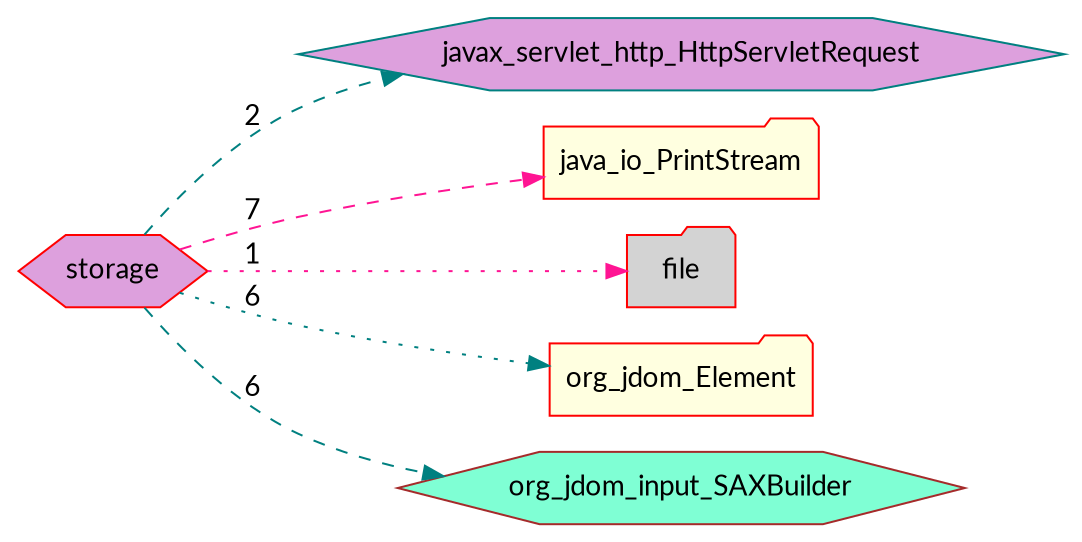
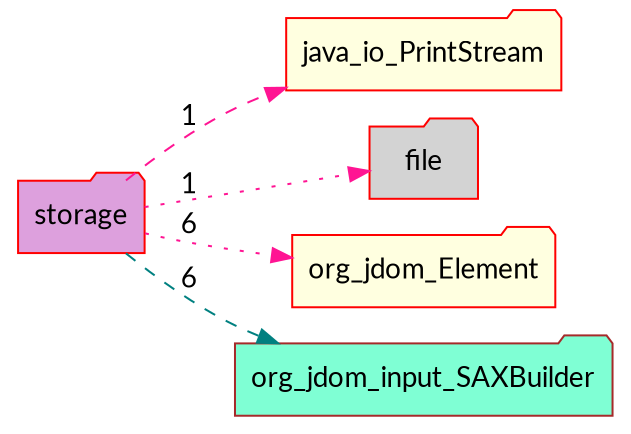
(681, 54) -> none
(253, 212) -> (190, 117)
(113, 271) -> (81, 217)
(352, 336) -> (208, 246)
(681, 488) -> (424, 380)
